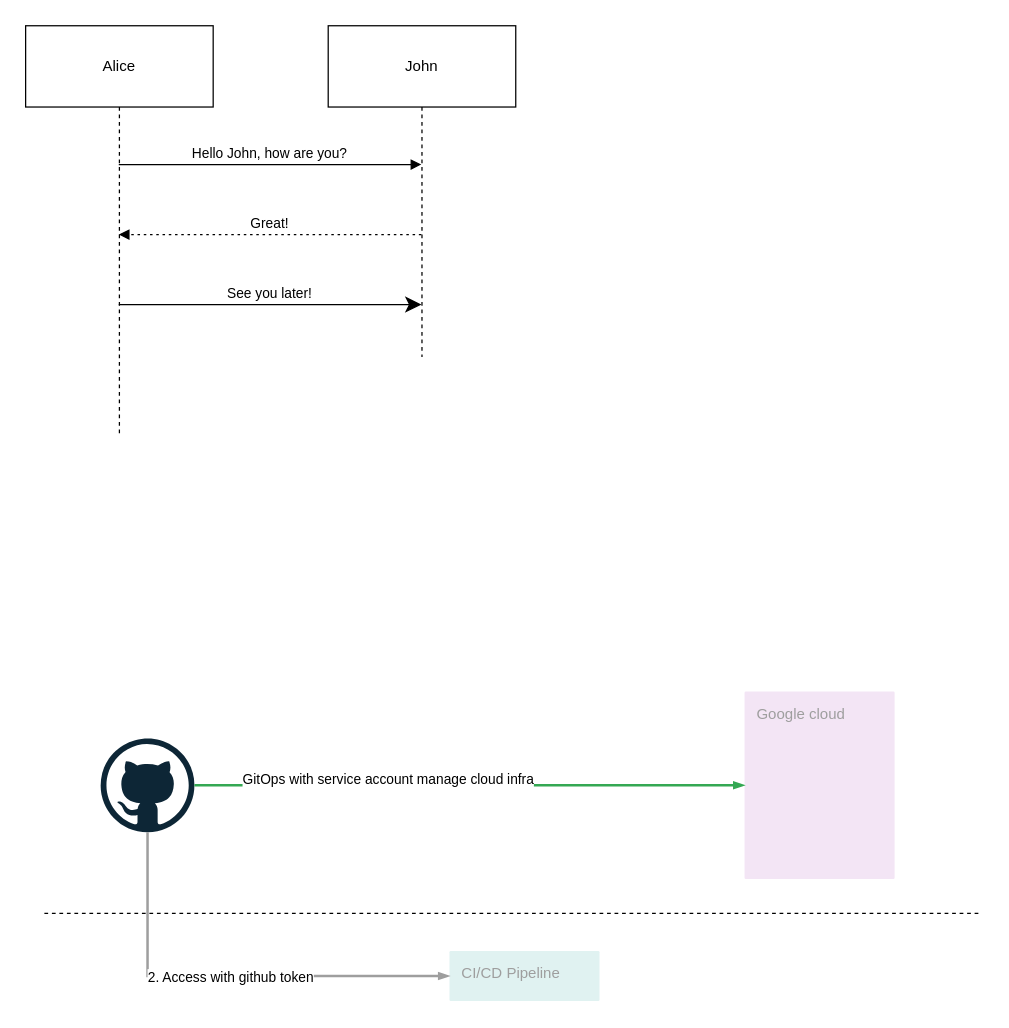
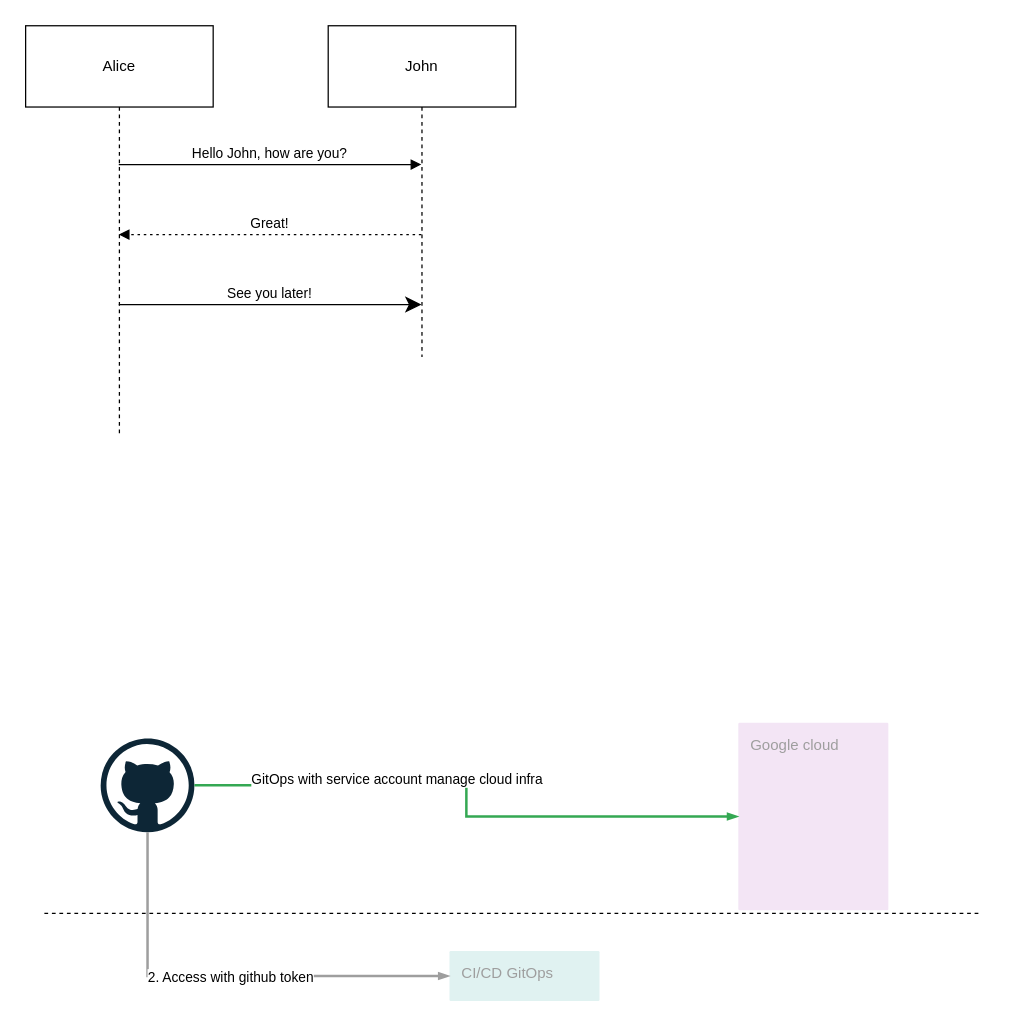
(819, 785) -> (813, 816)
(513, 973) -> (508, 973)
